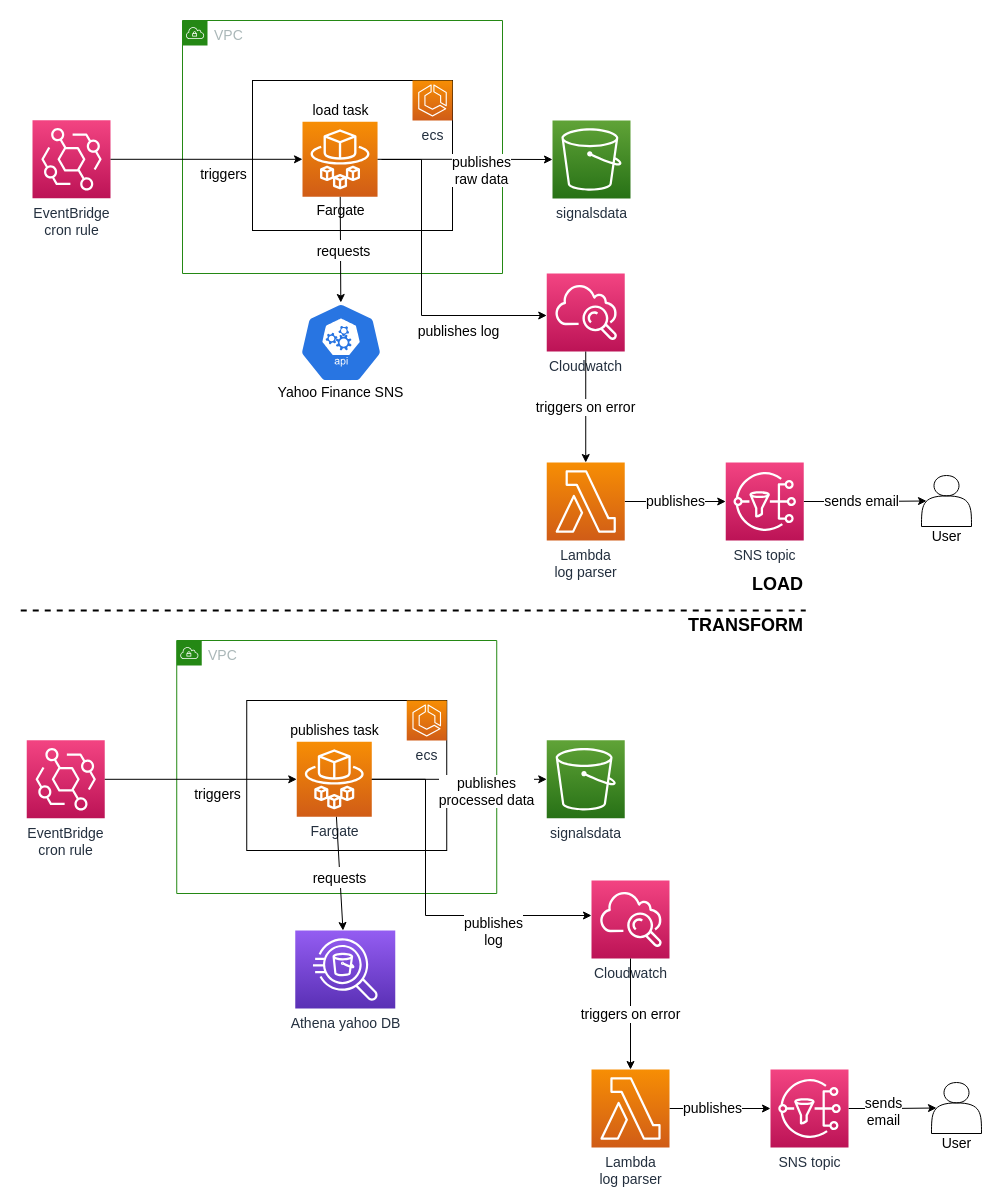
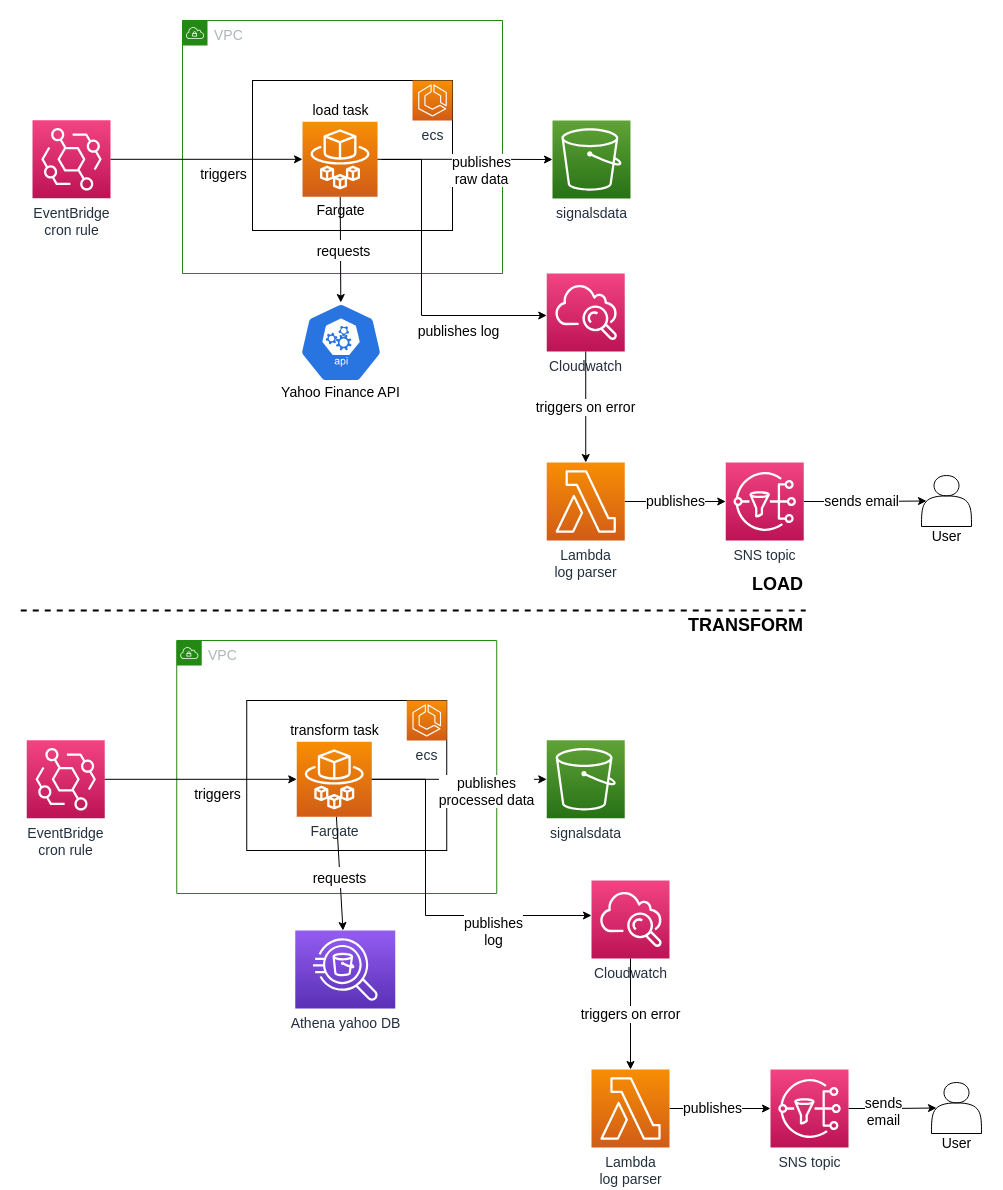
(341, 393) -> (341, 393)
(335, 731) -> (335, 731)
